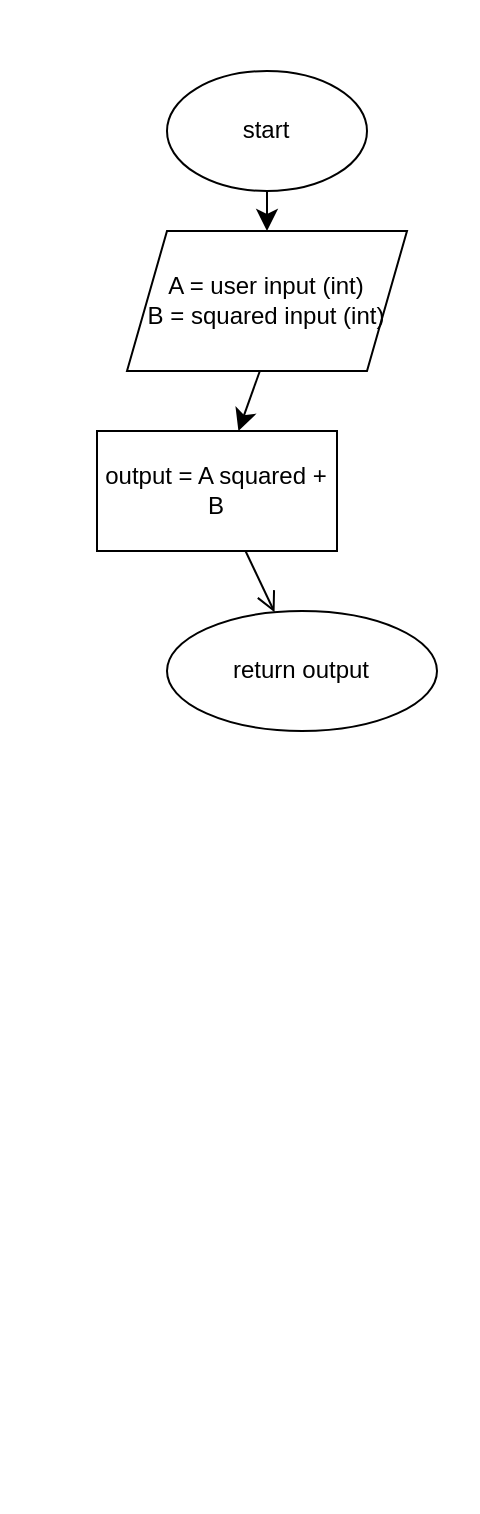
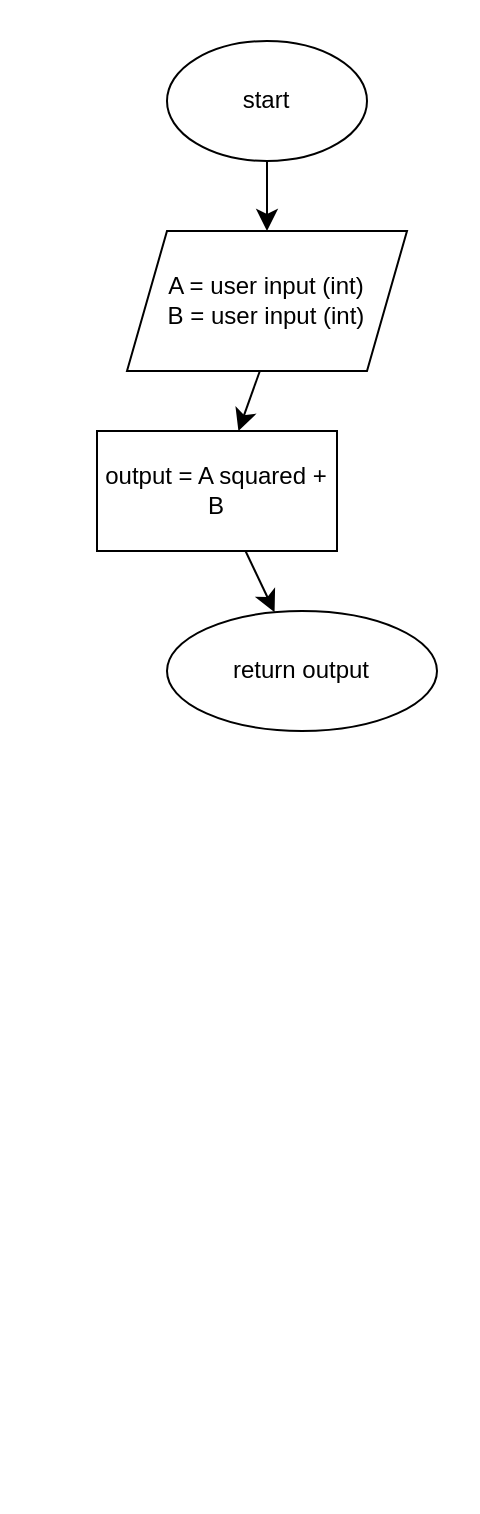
(267, 131) -> (267, 101)
(267, 301) -> (267, 301)
(269, 600) -> (267, 596)
